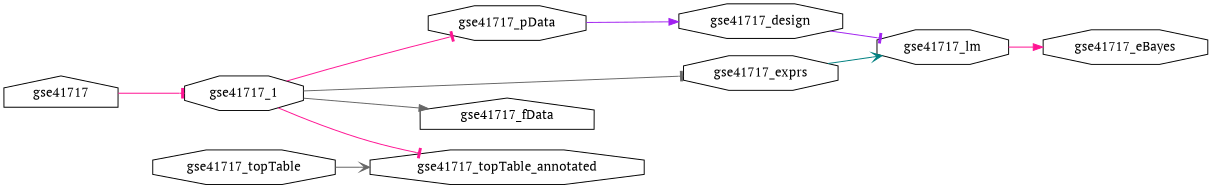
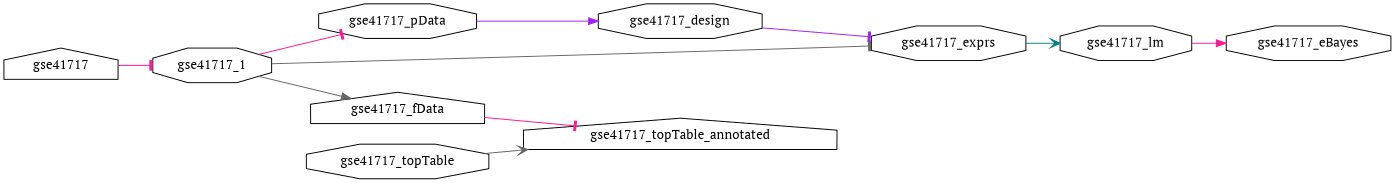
(854, 34) -> (814, 32)
(346, 134) -> (528, 122)
(507, 167) -> (680, 136)
